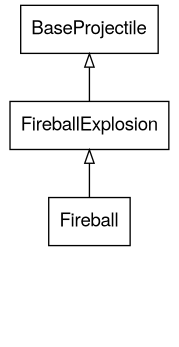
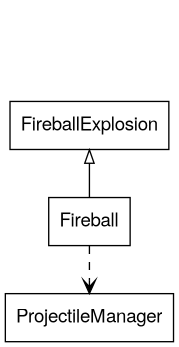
(89, 29) -> none
none -> (89, 318)
